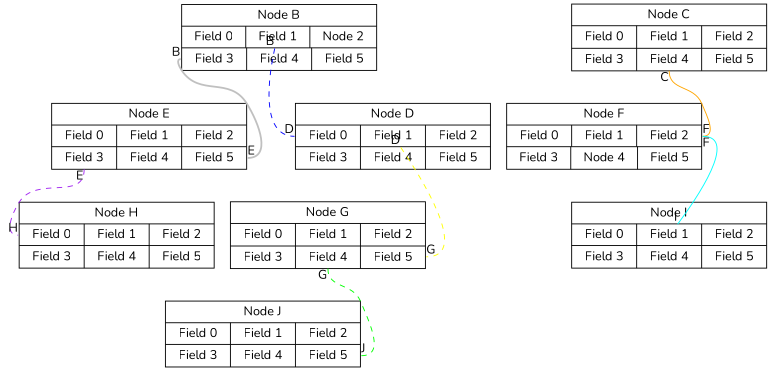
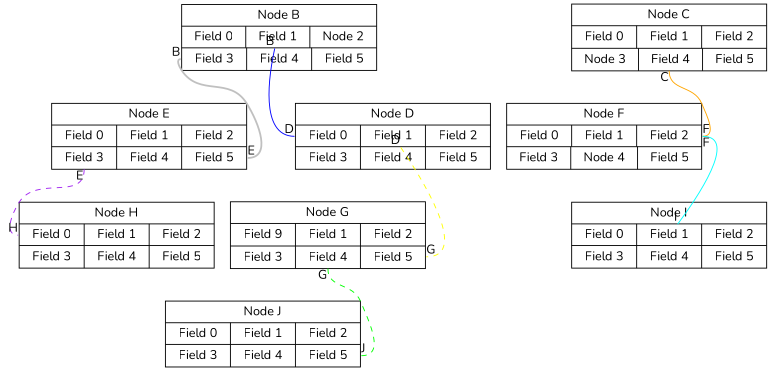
(604, 59) -> (605, 59)
(269, 99) -> (269, 99)
(263, 234) -> (263, 234)
